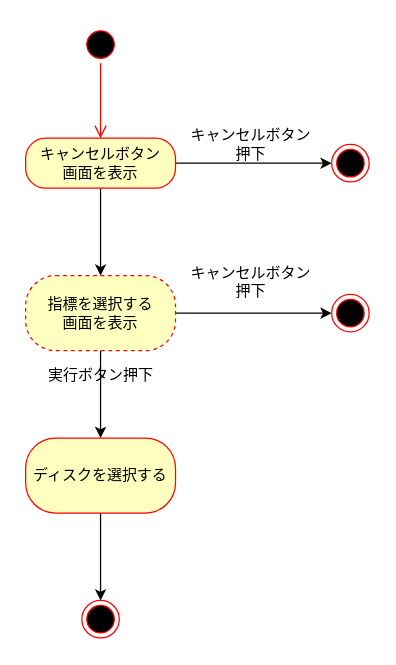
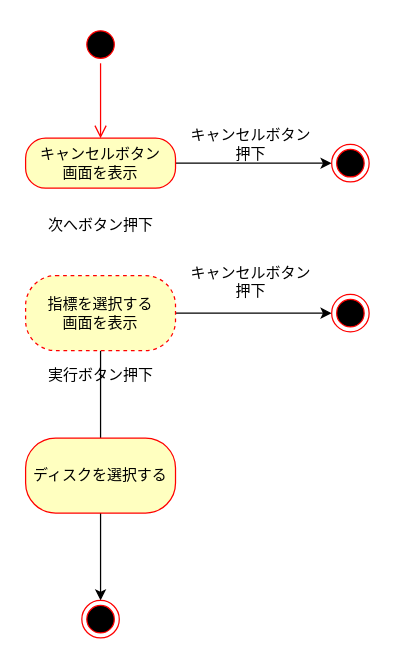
none -> (101, 226)
(101, 227) -> none
(101, 428) -> (101, 431)
